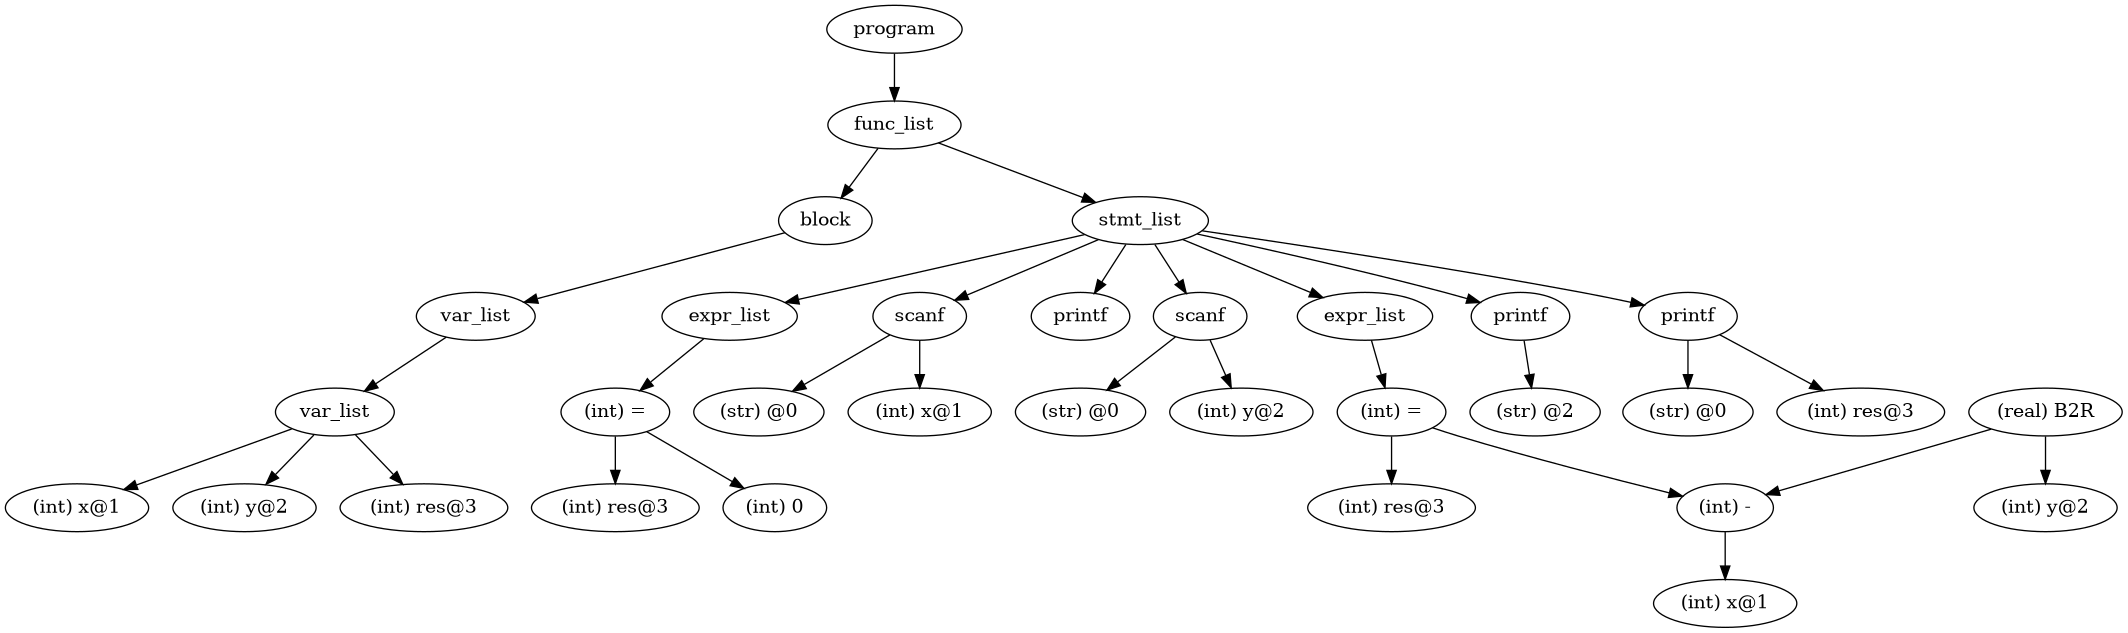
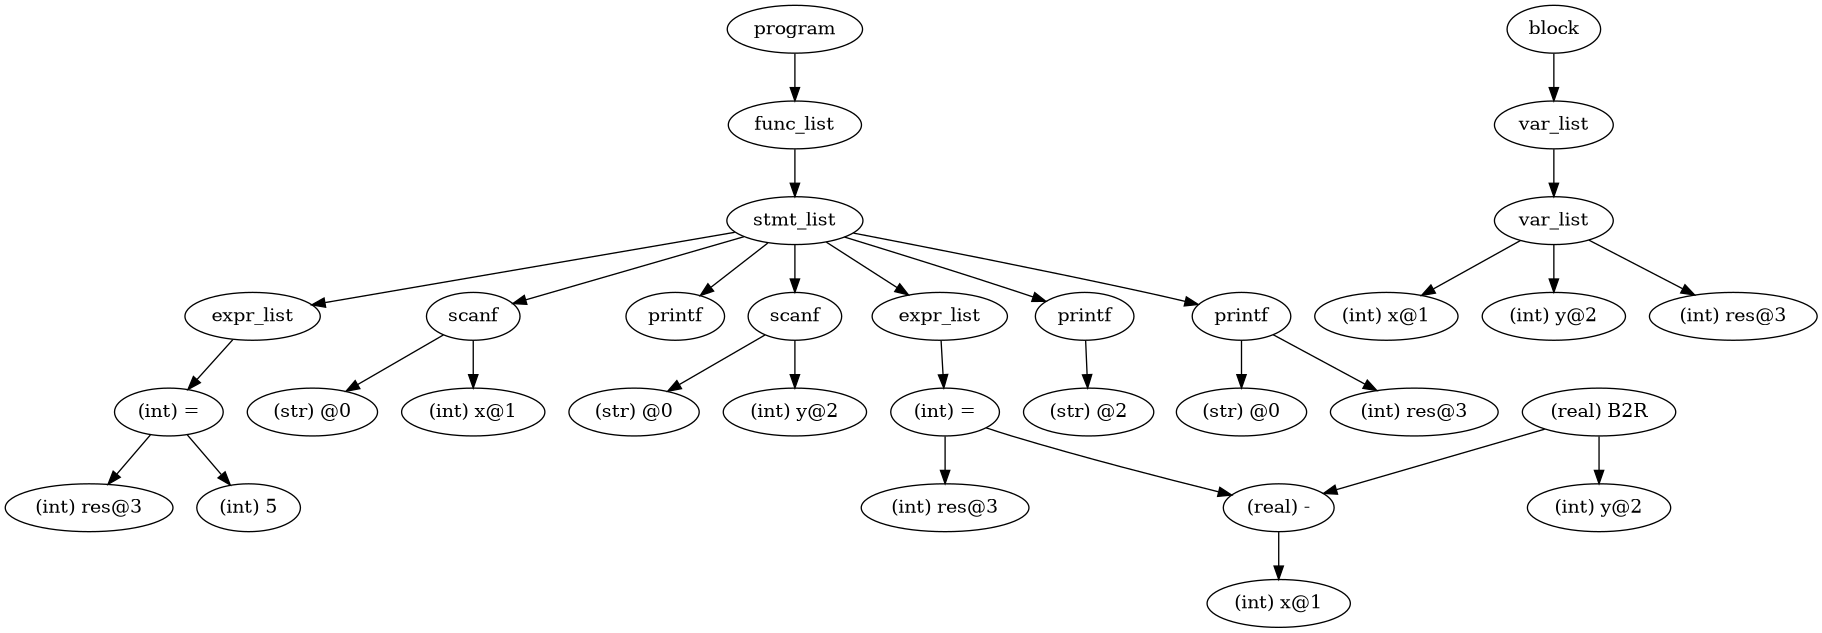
(864, 168) -> none
(775, 508) -> (249, 508)
(1725, 508) -> (1279, 508)
